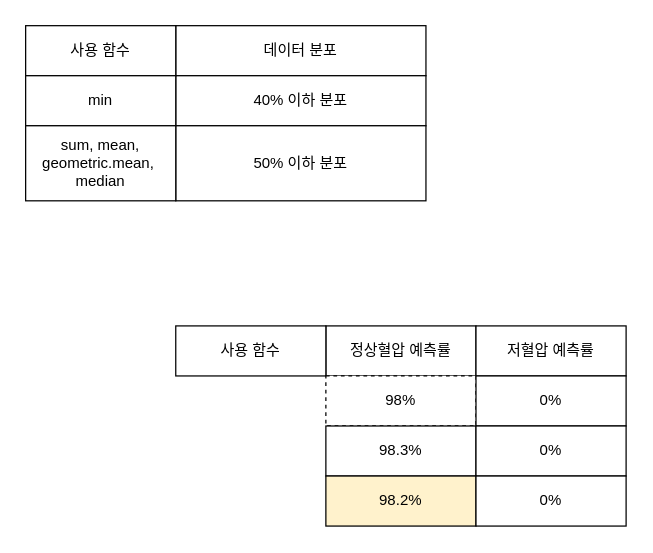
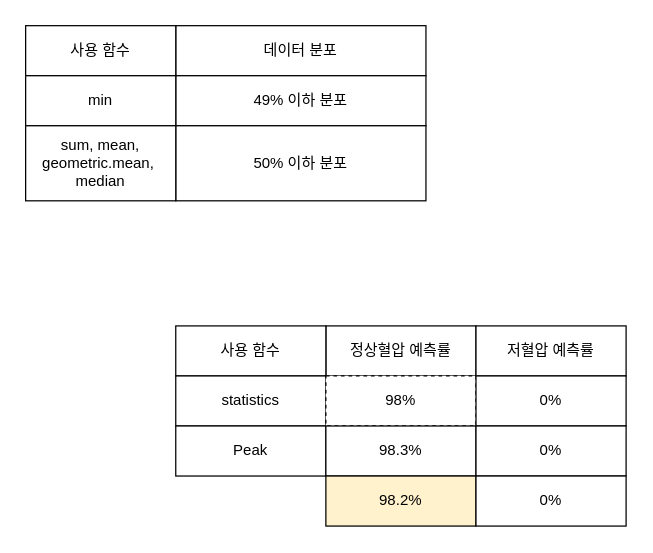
(301, 101) -> (301, 101)
none -> (251, 401)
none -> (251, 451)
